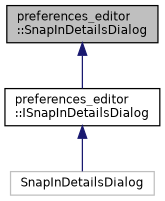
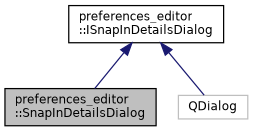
(82, 72) -> (109, 71)
(82, 183) -> (213, 107)
